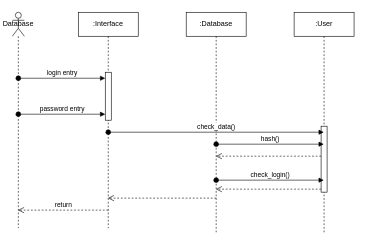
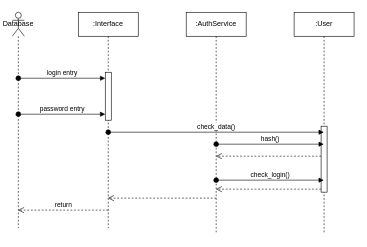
(216, 24) -> (216, 24)
